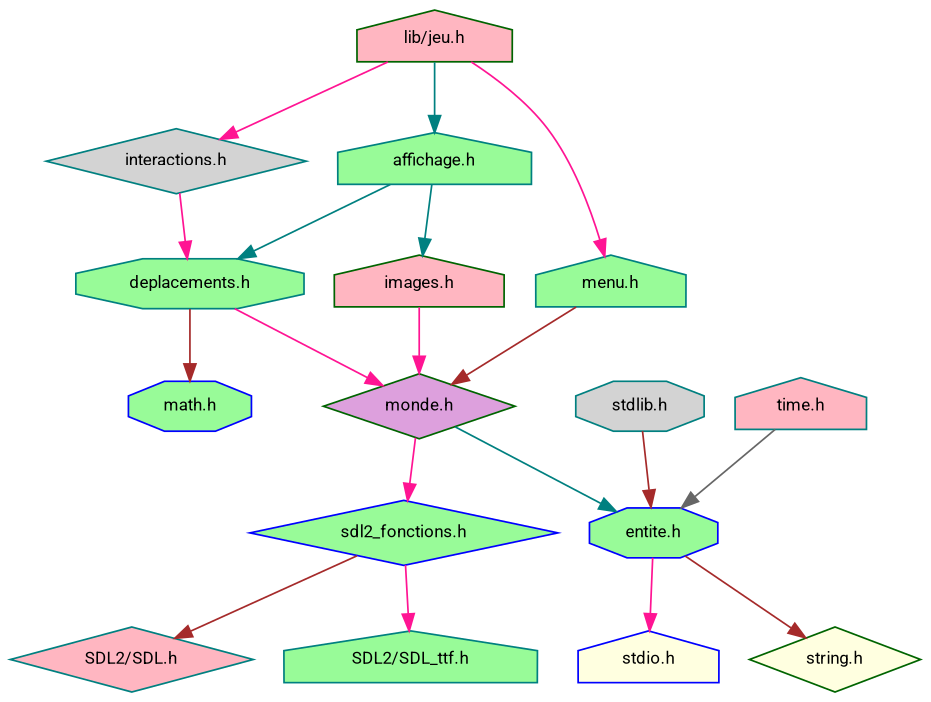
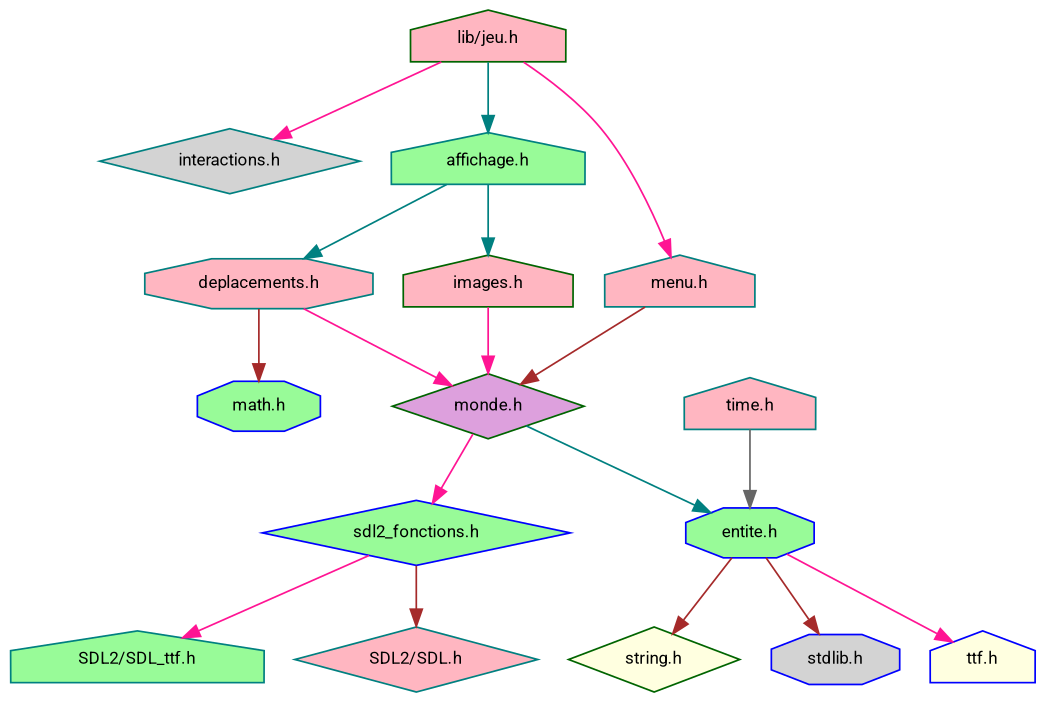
(182, 217) -> none
(190, 284) -> (259, 284)
(611, 284) -> (680, 284)
(640, 406) -> (836, 660)
(646, 460) -> (787, 589)
(649, 660) -> (983, 660)
